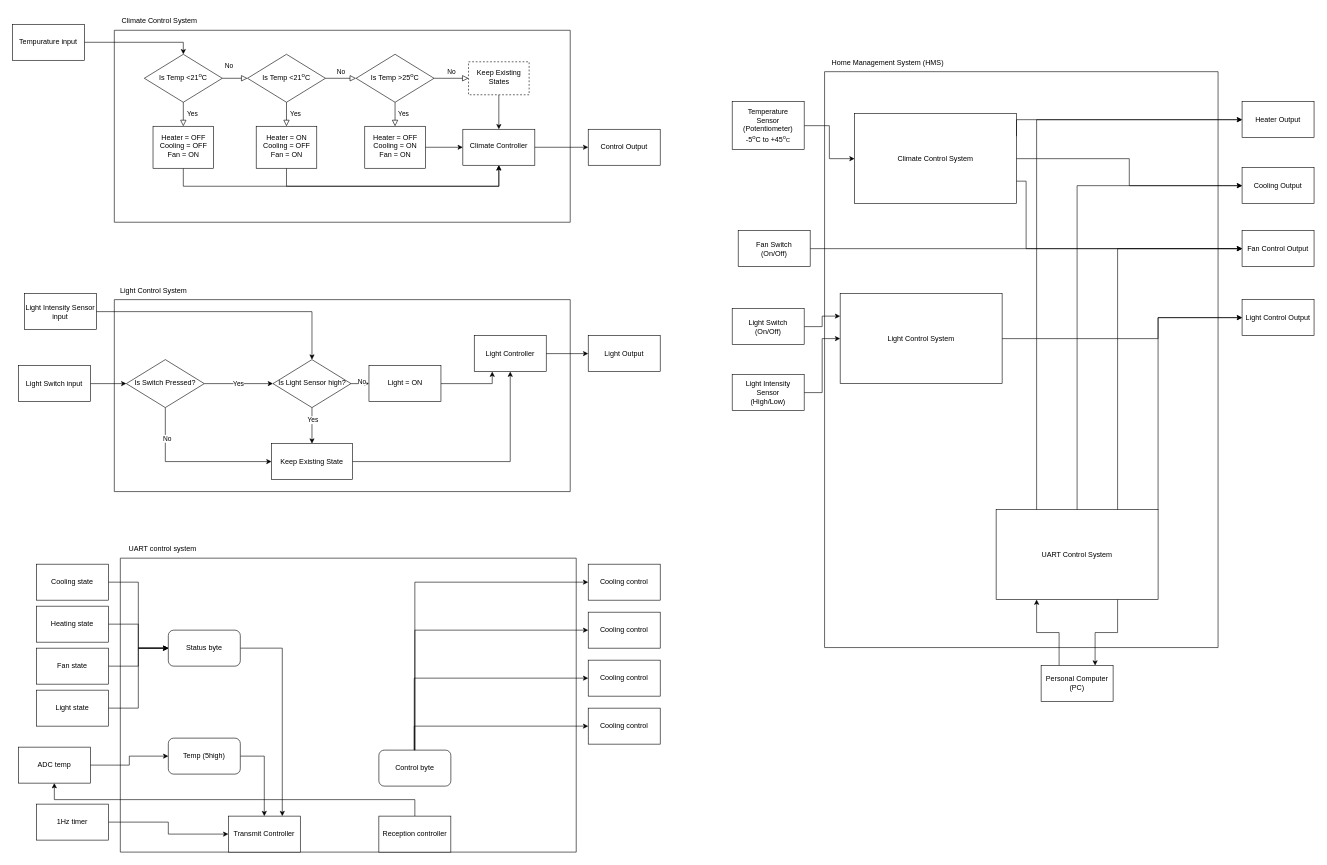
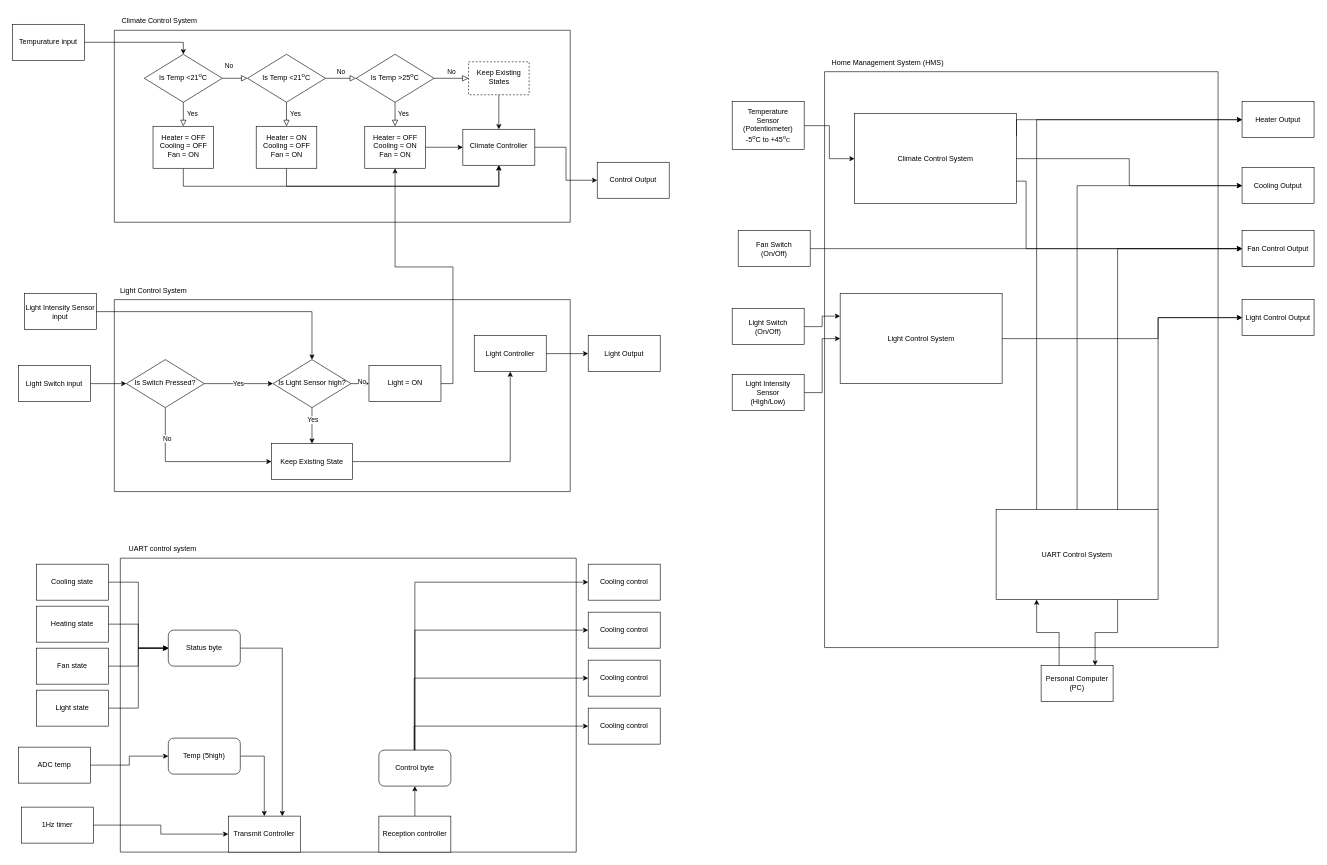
(624, 147) -> (633, 180)
(476, 384) -> (395, 267)
(230, 800) -> (415, 797)
(72, 822) -> (57, 825)
